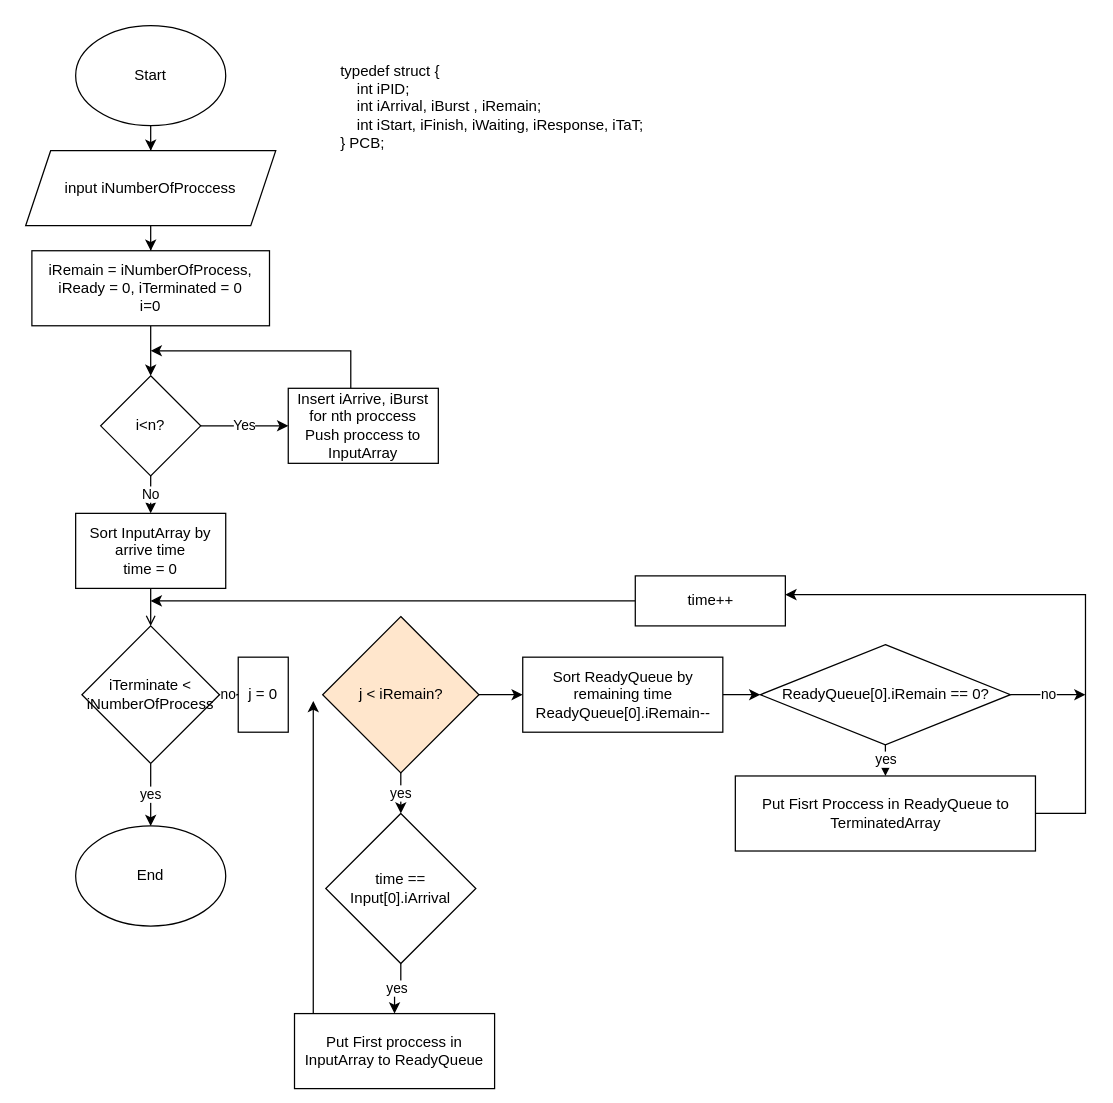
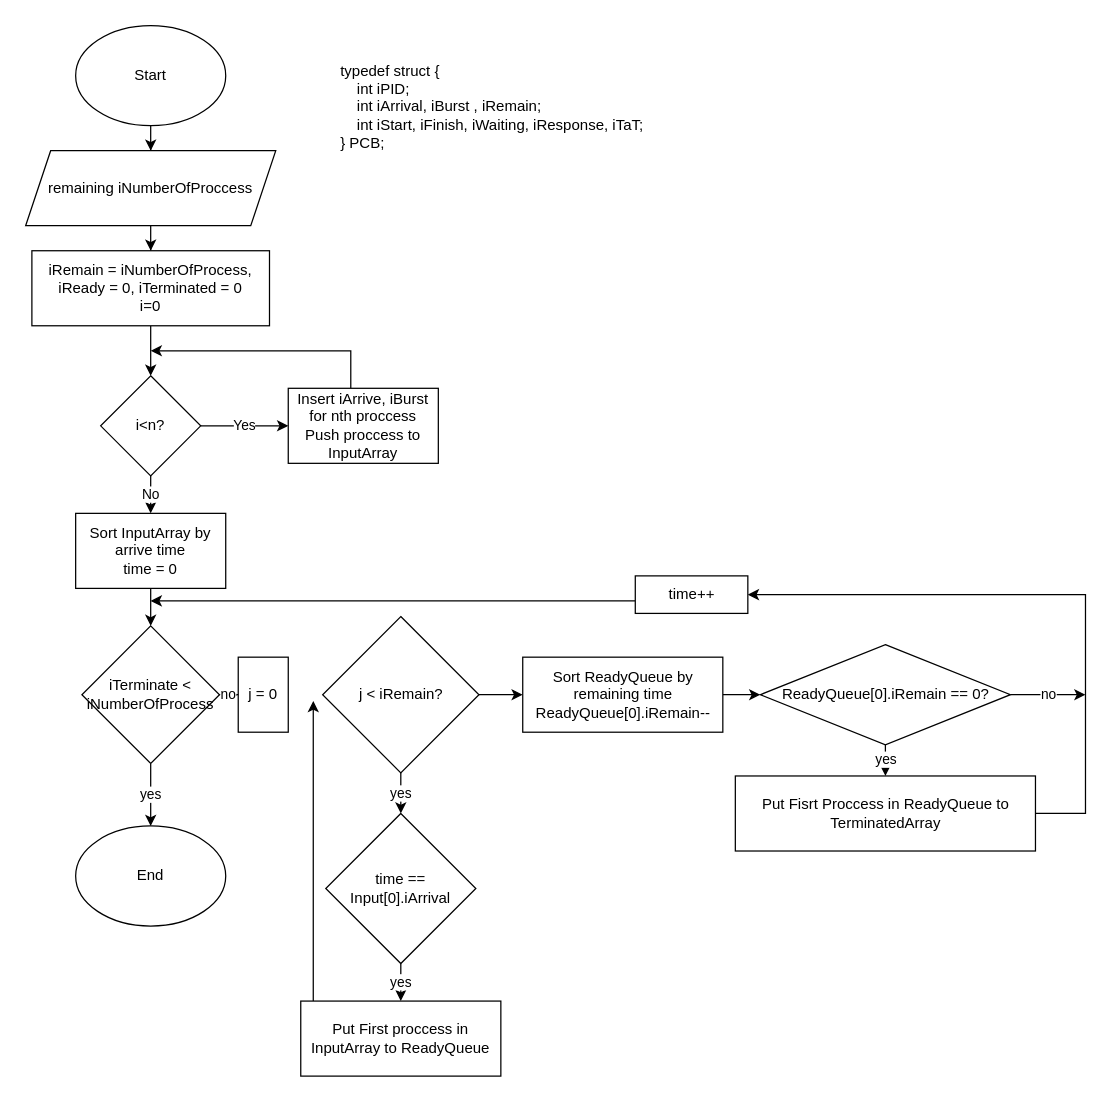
(151, 188) -> (151, 188)
(710, 601) -> (691, 594)
(151, 618) -> (151, 616)
(401, 694) -> (401, 694)
(394, 1051) -> (401, 1038)
